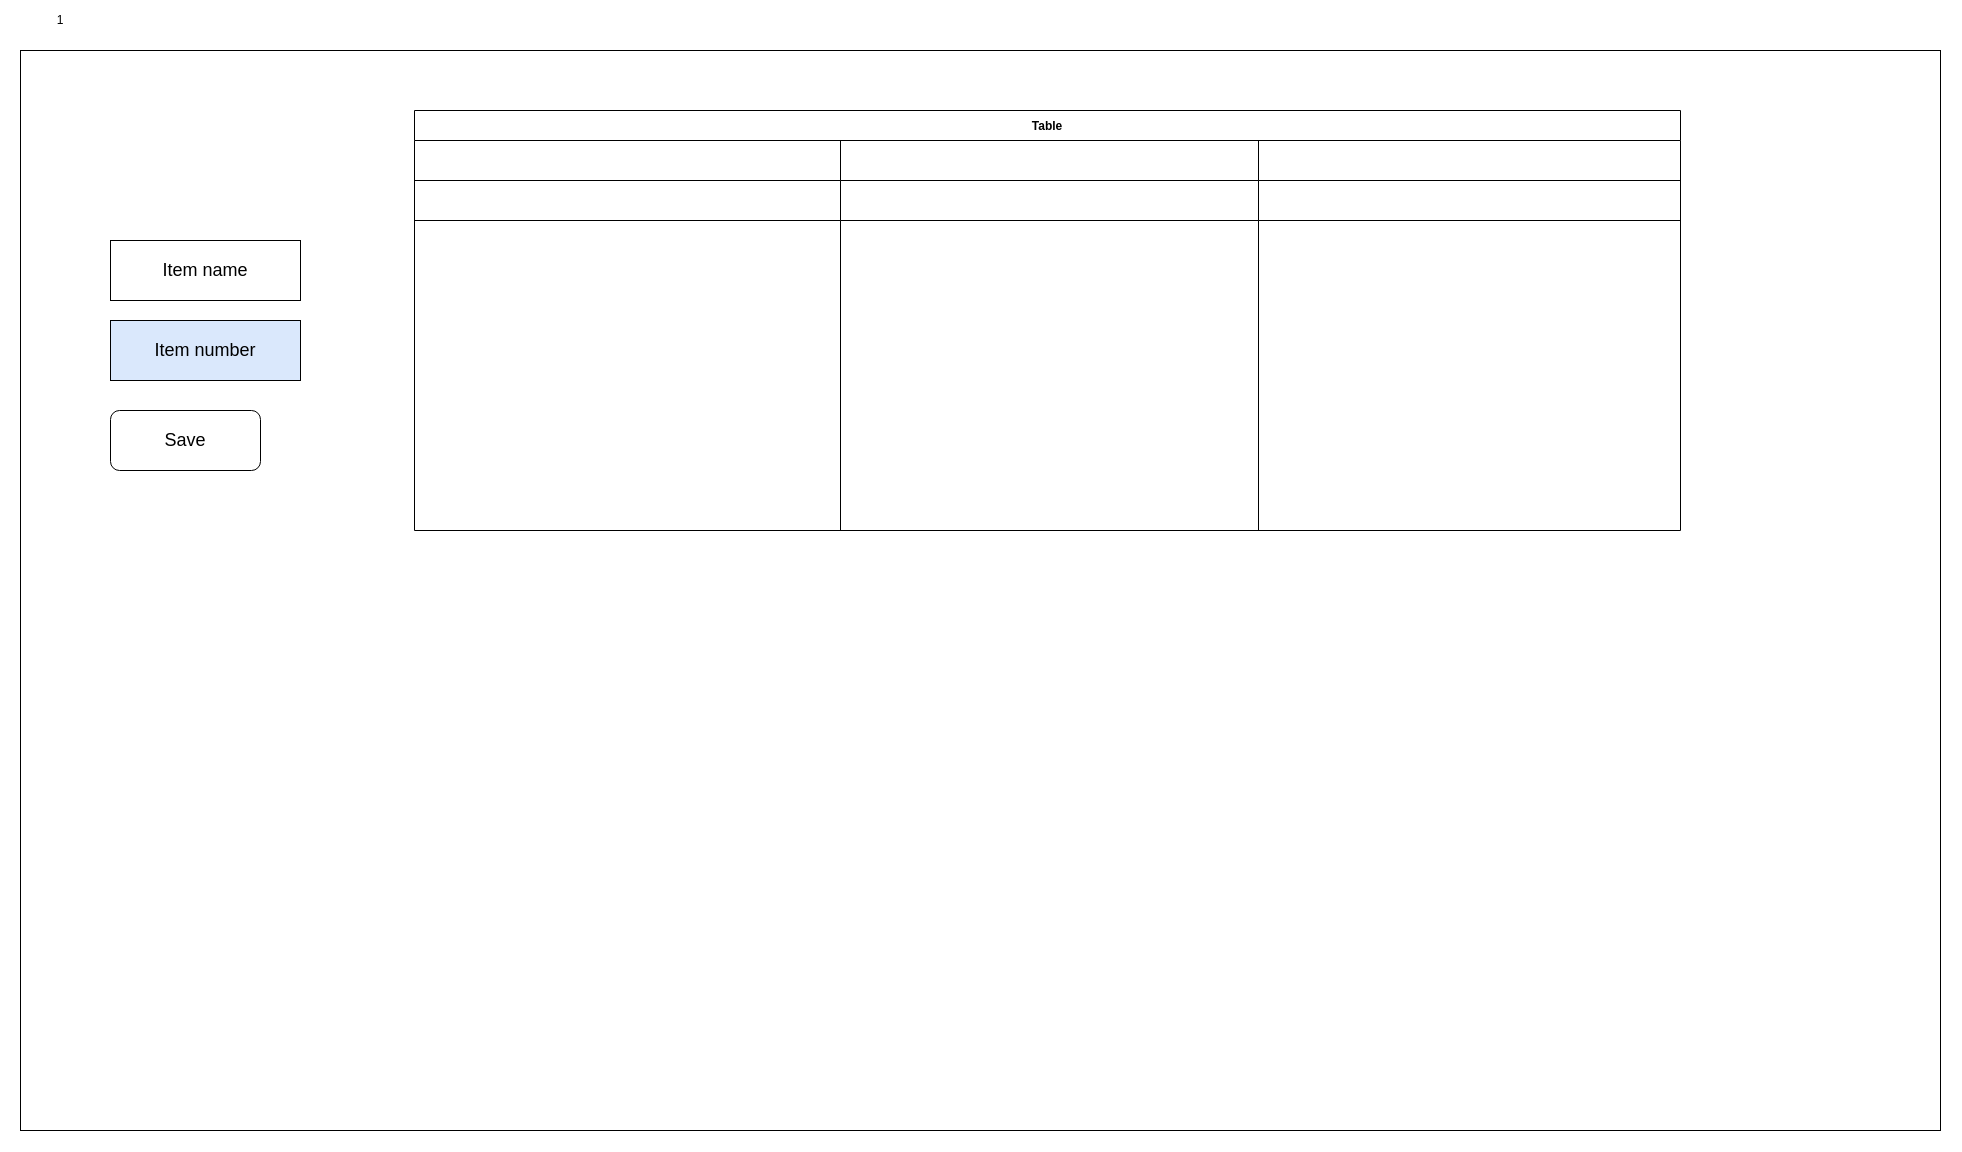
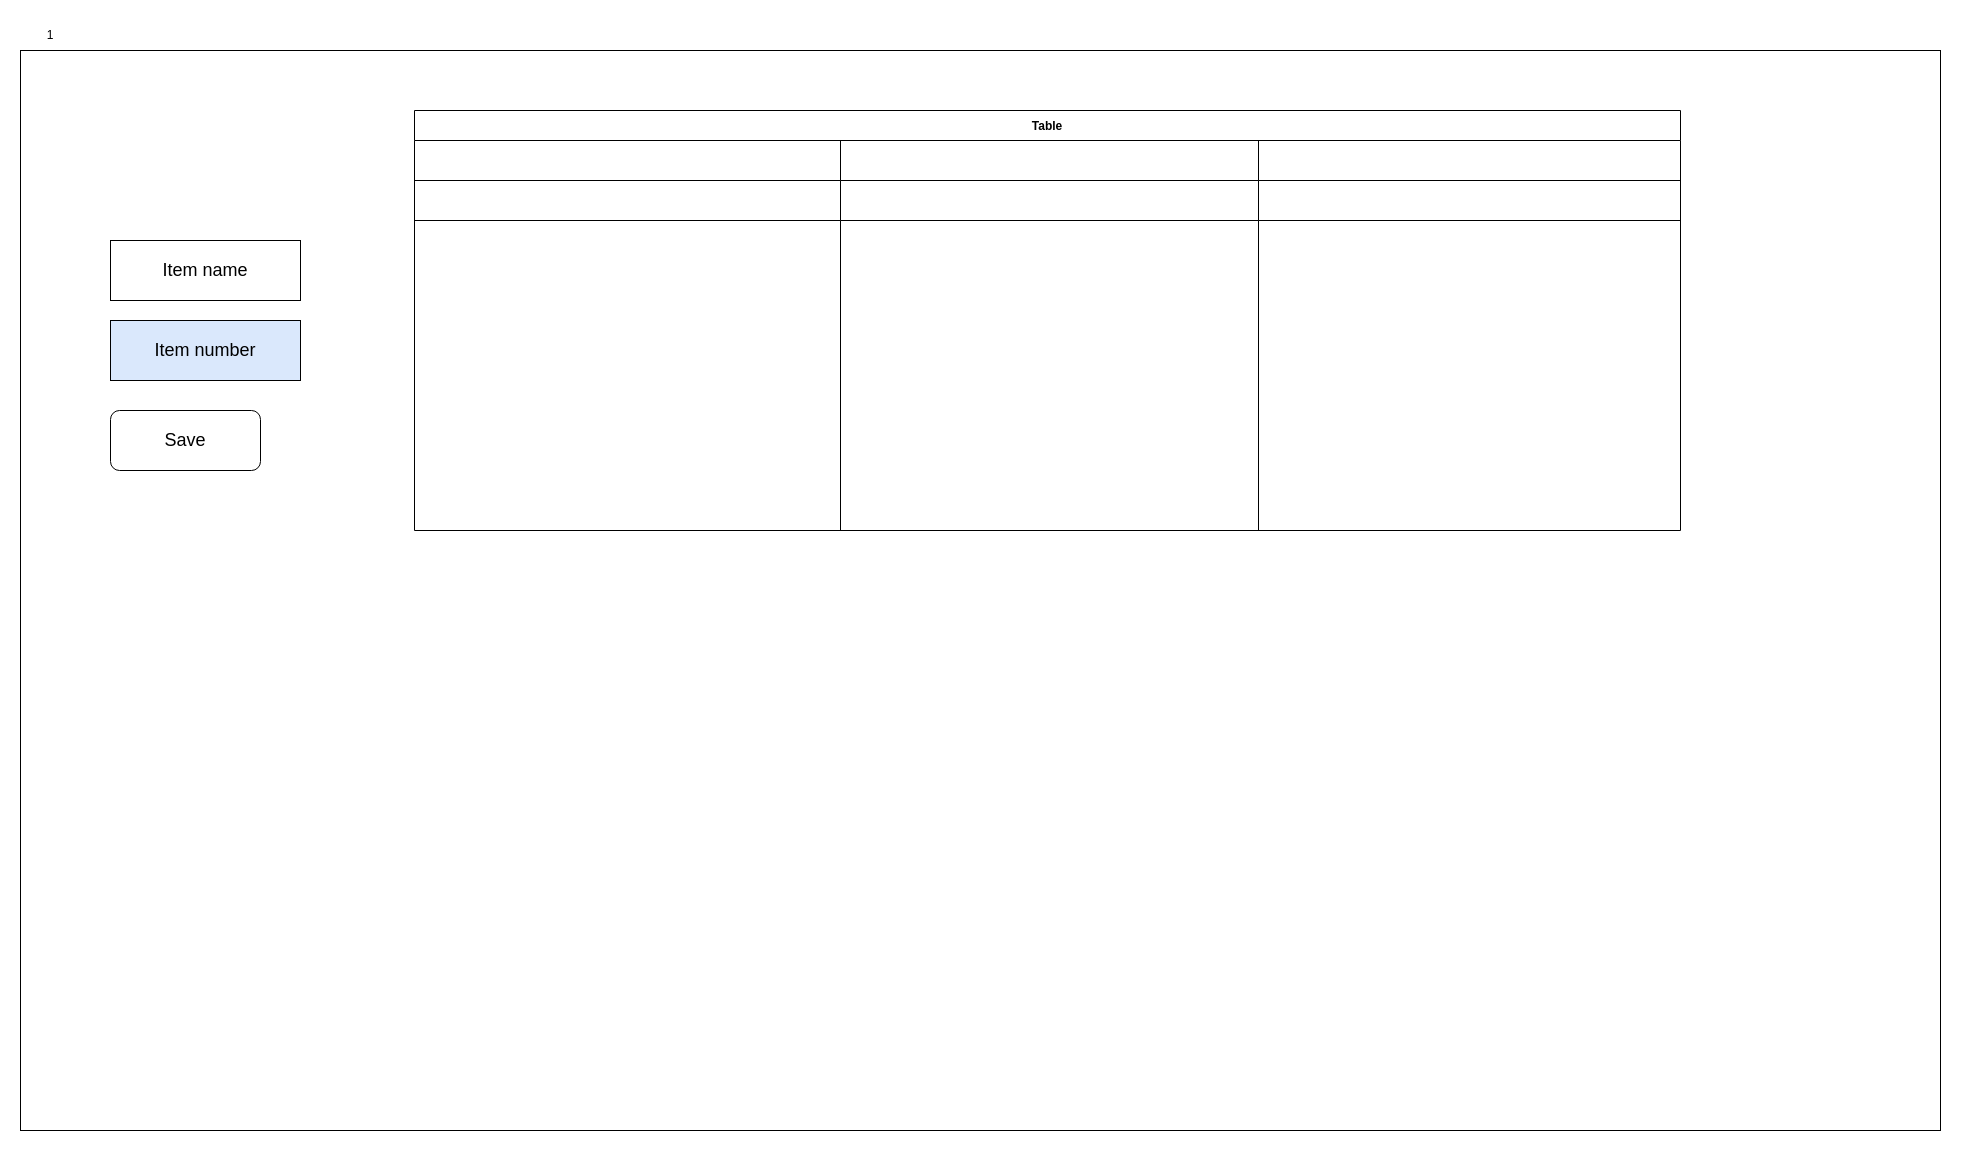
(61, 21) -> (51, 36)
